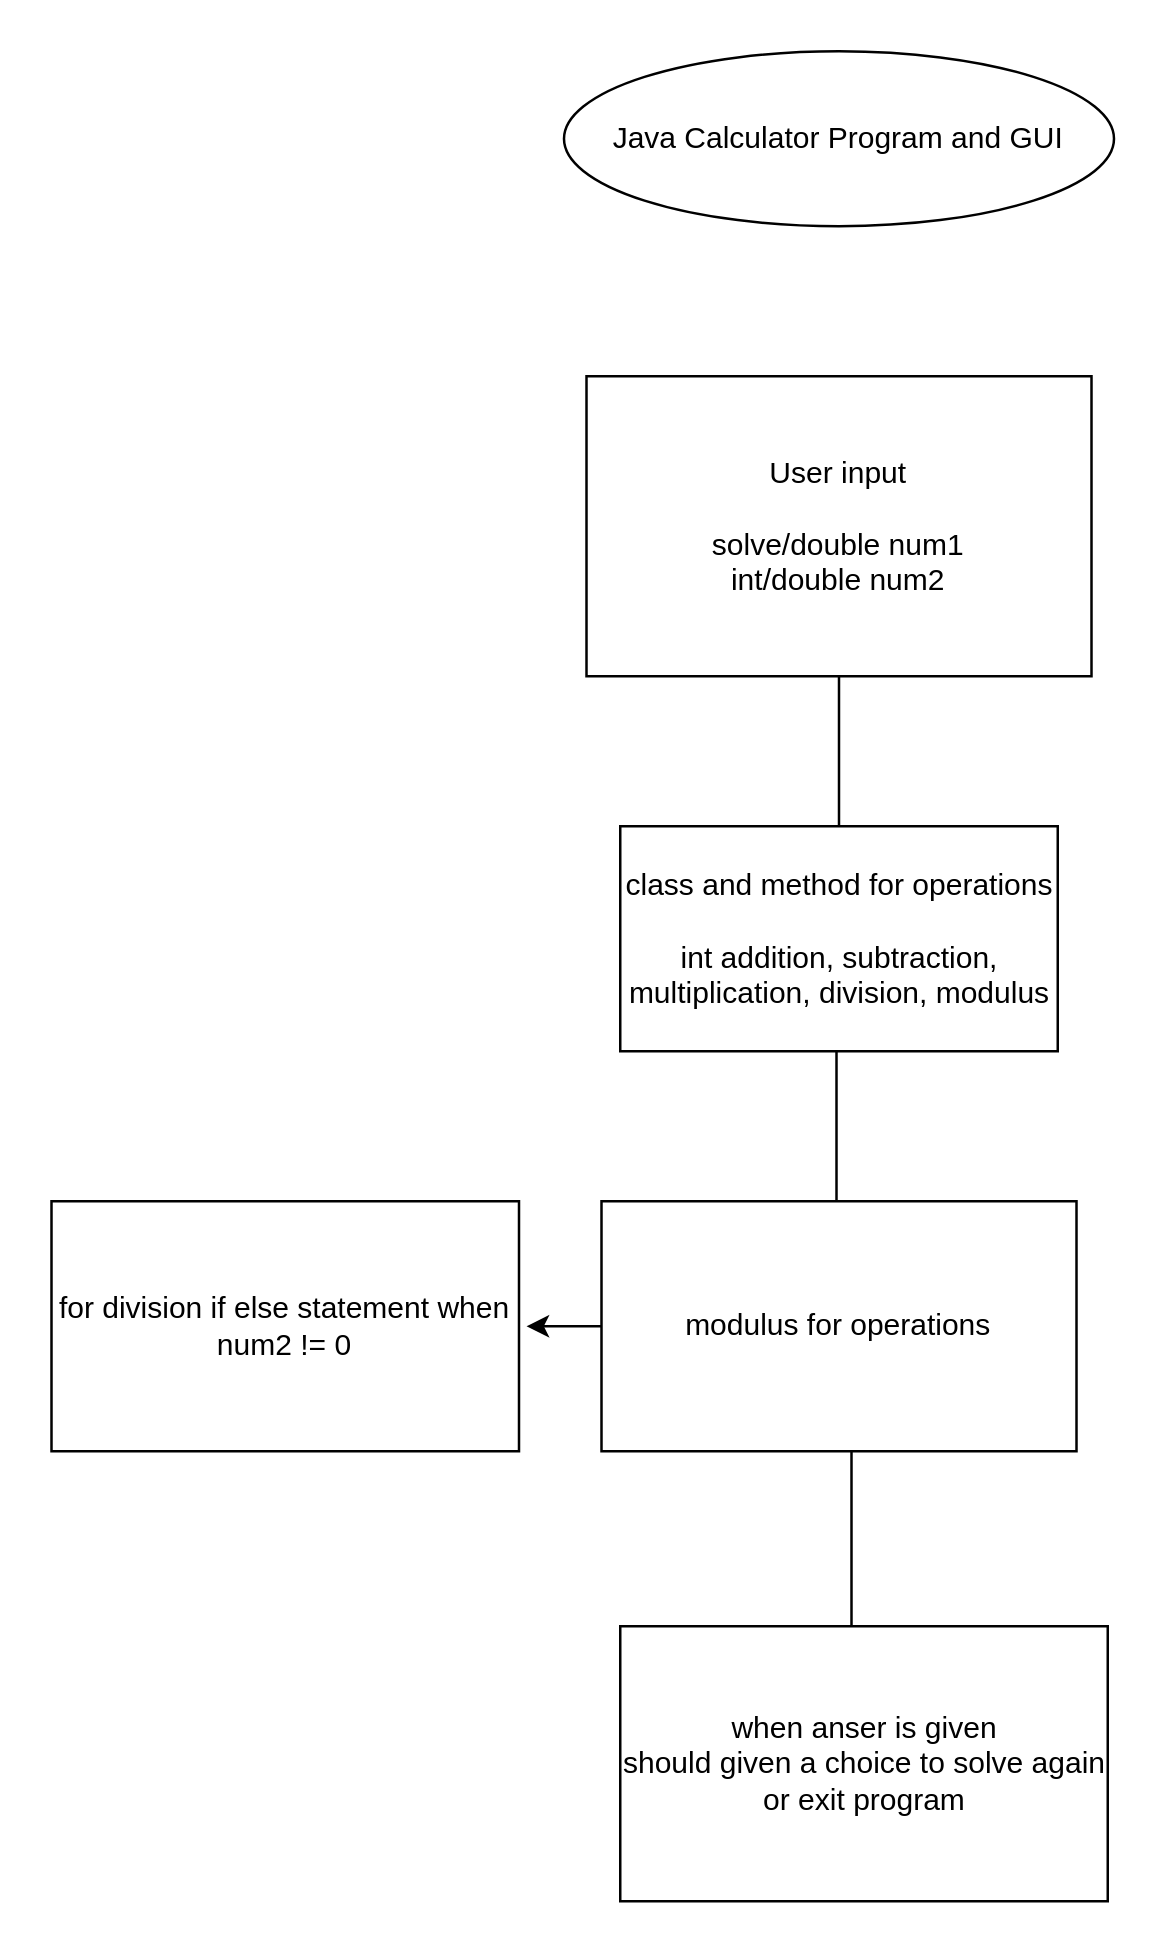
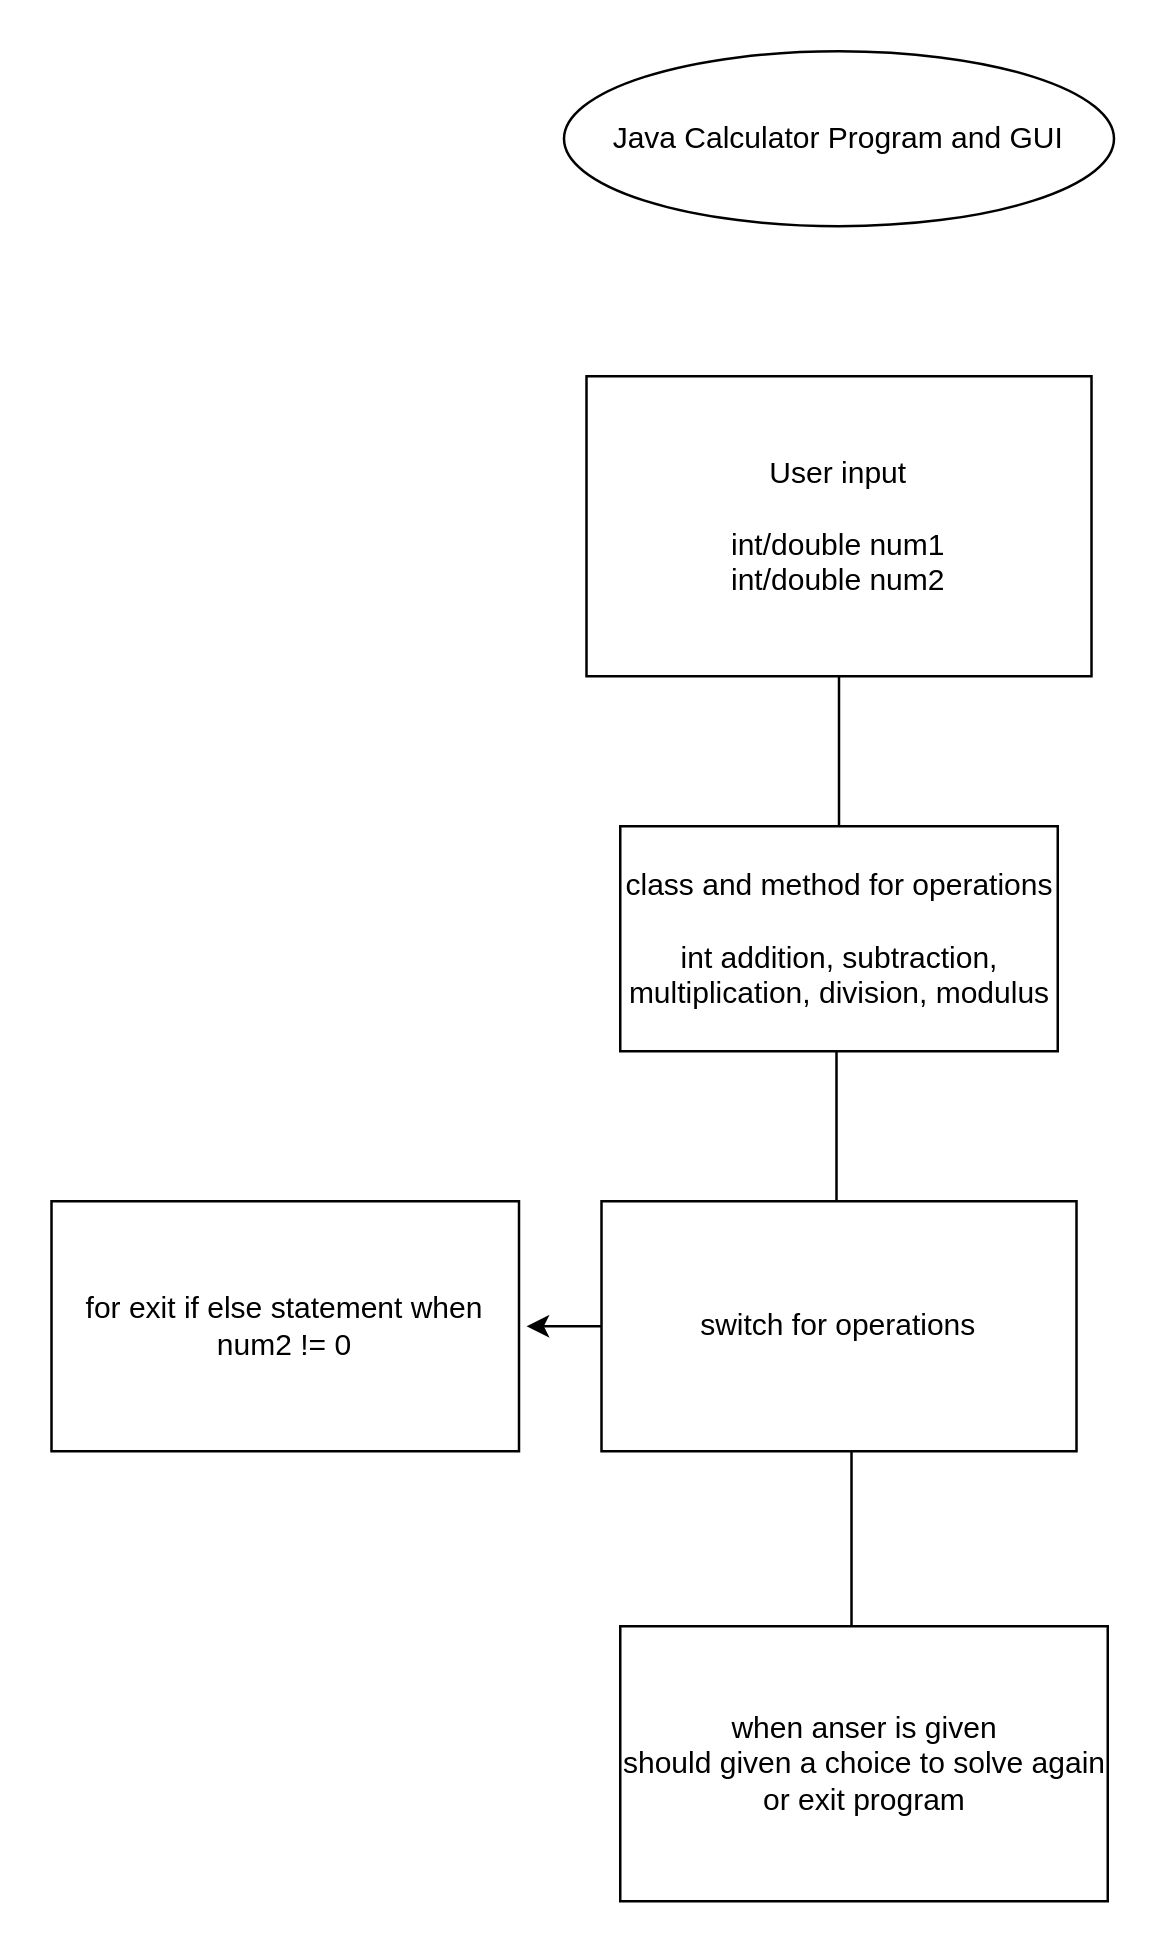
(839, 526) -> (839, 526)
(285, 1326) -> (285, 1326)
(839, 1326) -> (839, 1326)
